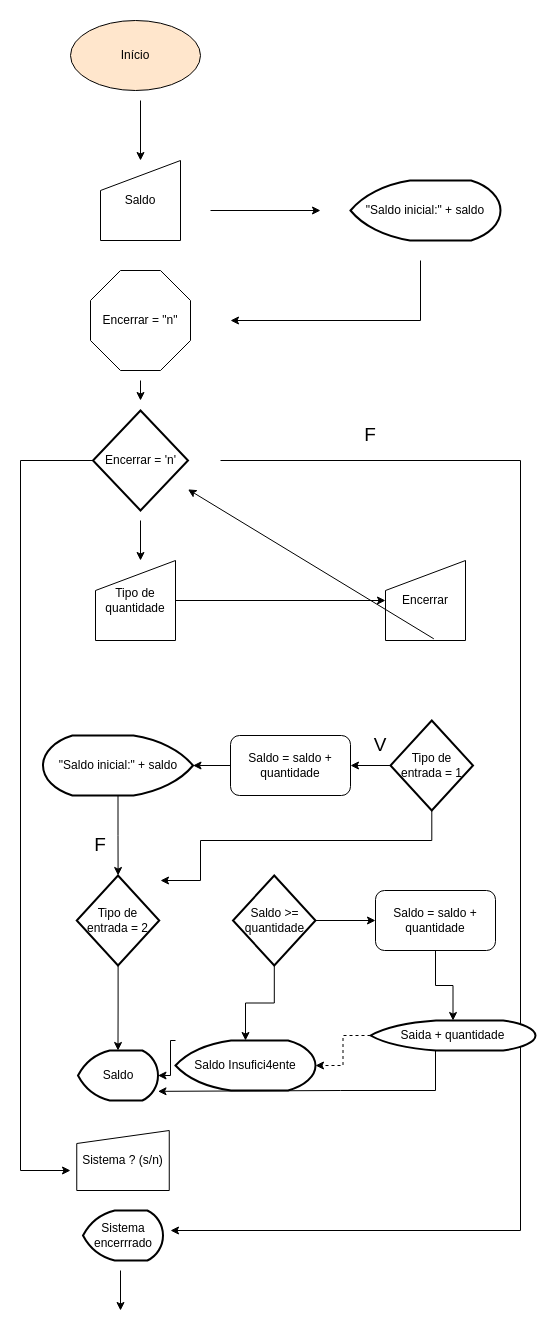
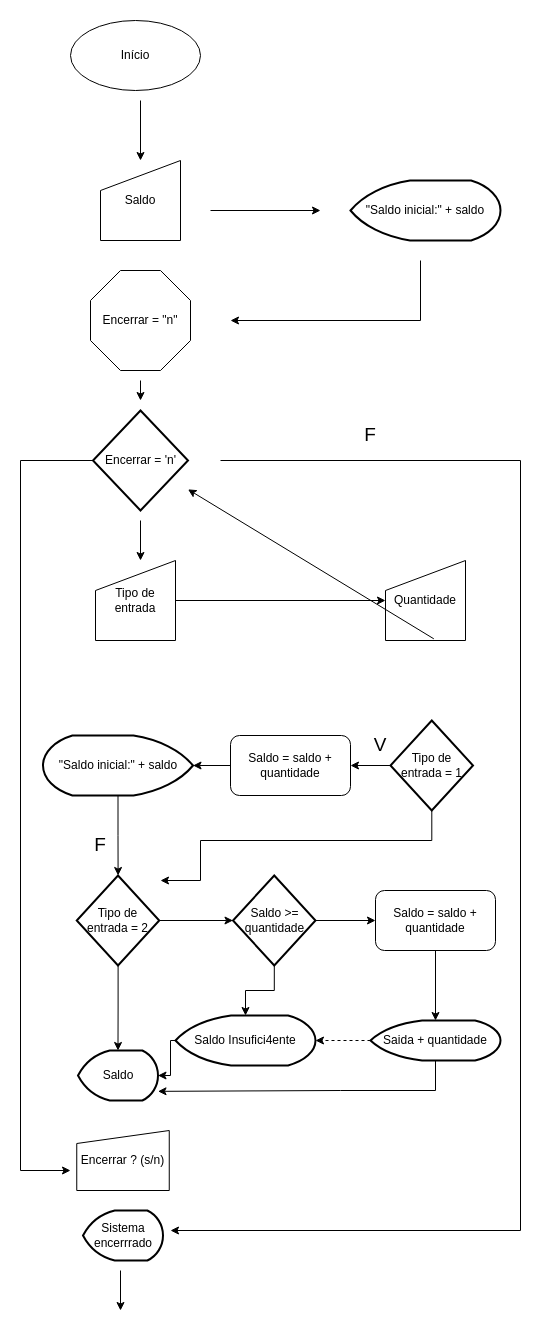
(136, 56) -> (136, 56)
(136, 601) -> (136, 601)
(426, 601) -> (426, 601)
none -> (192, 921)
(453, 1036) -> (436, 1041)
(246, 1066) -> (246, 1041)
(123, 1161) -> (123, 1161)
